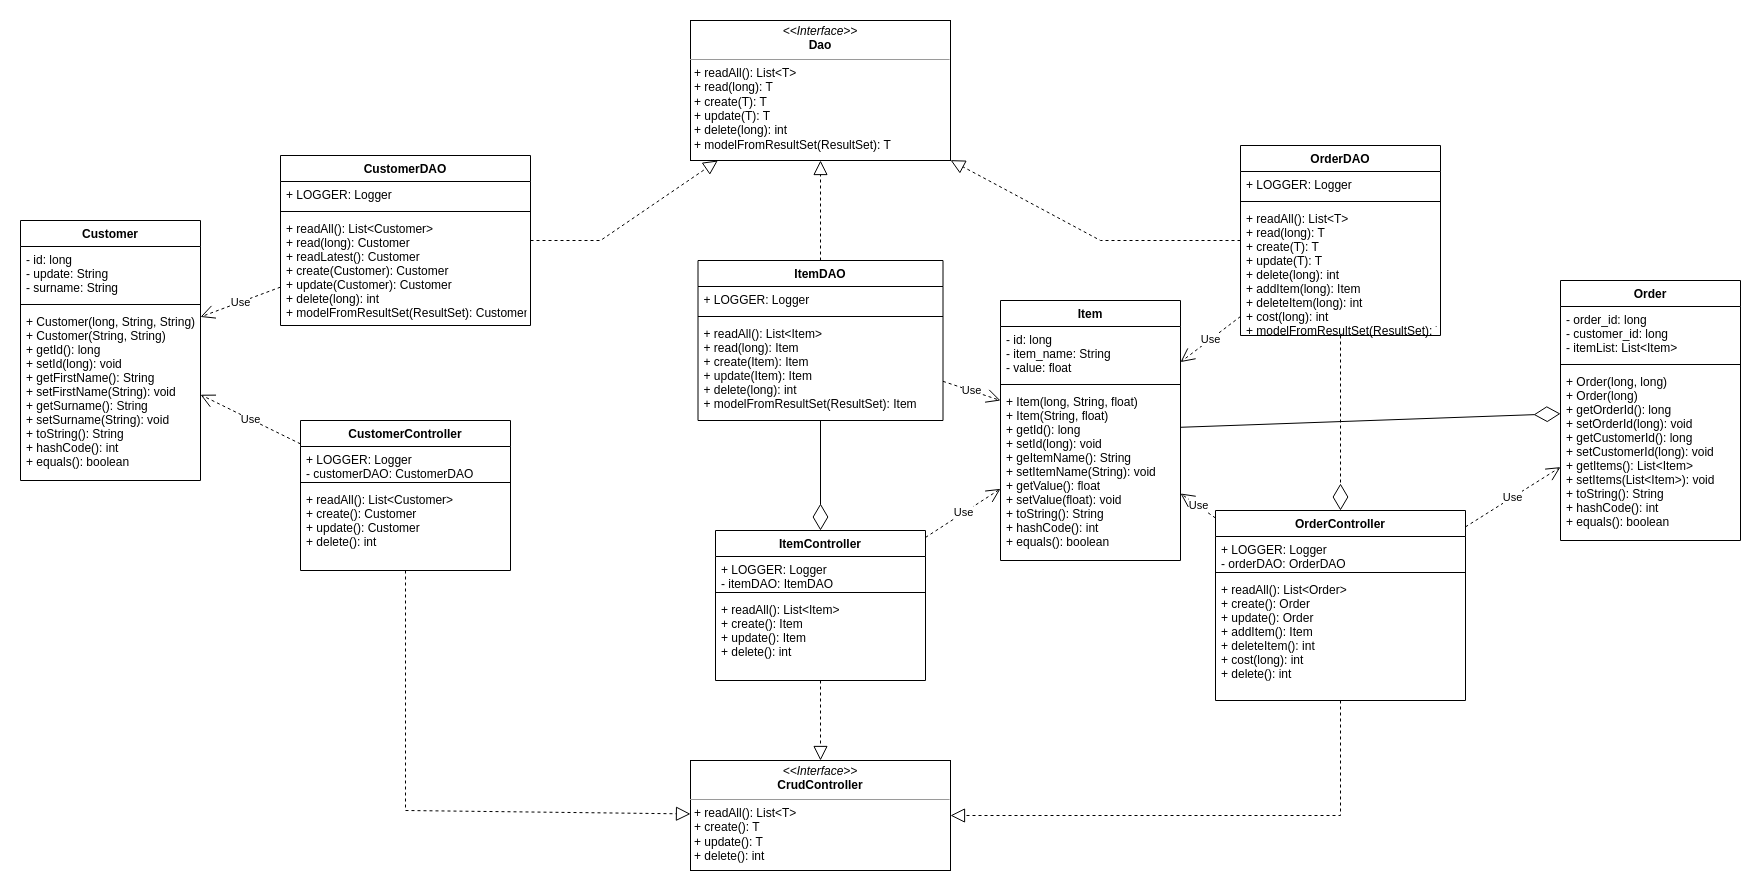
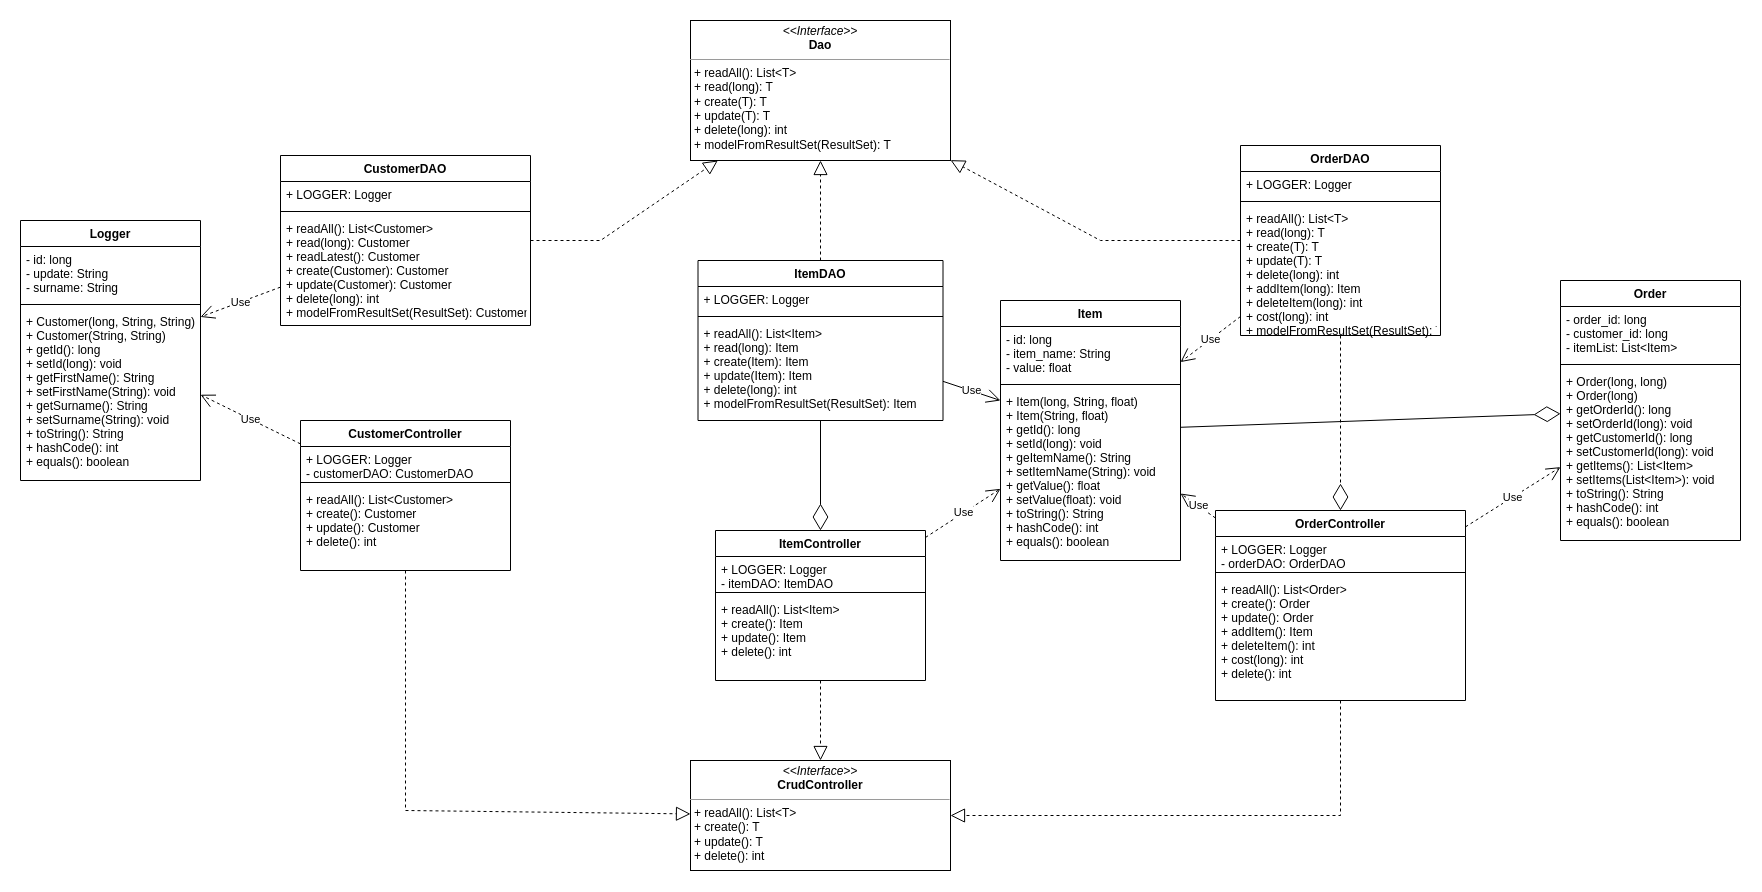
(110, 234) -> (110, 234)
(989, 397) -> (989, 397)
